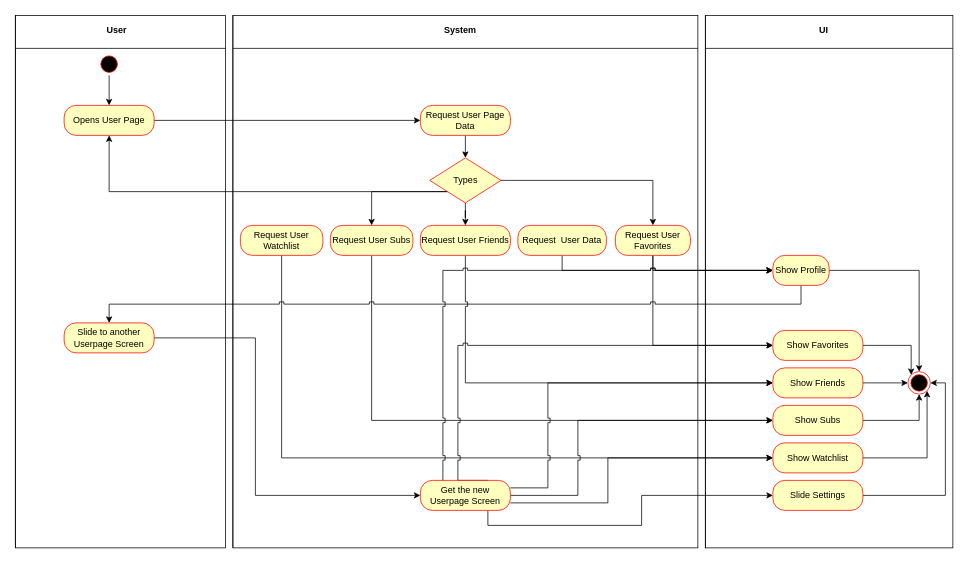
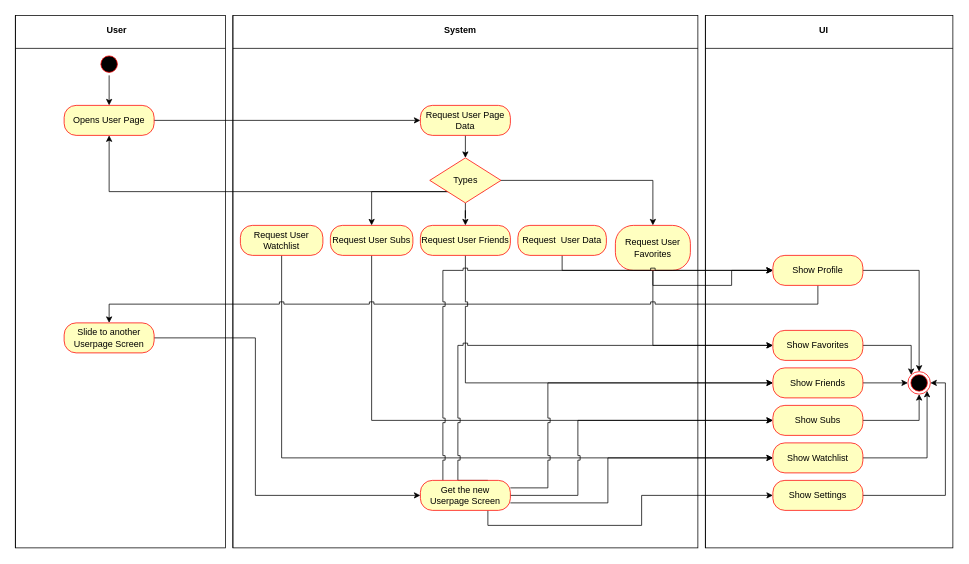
(653, 240) -> (653, 248)
(801, 270) -> (818, 270)
(818, 495) -> (818, 495)
